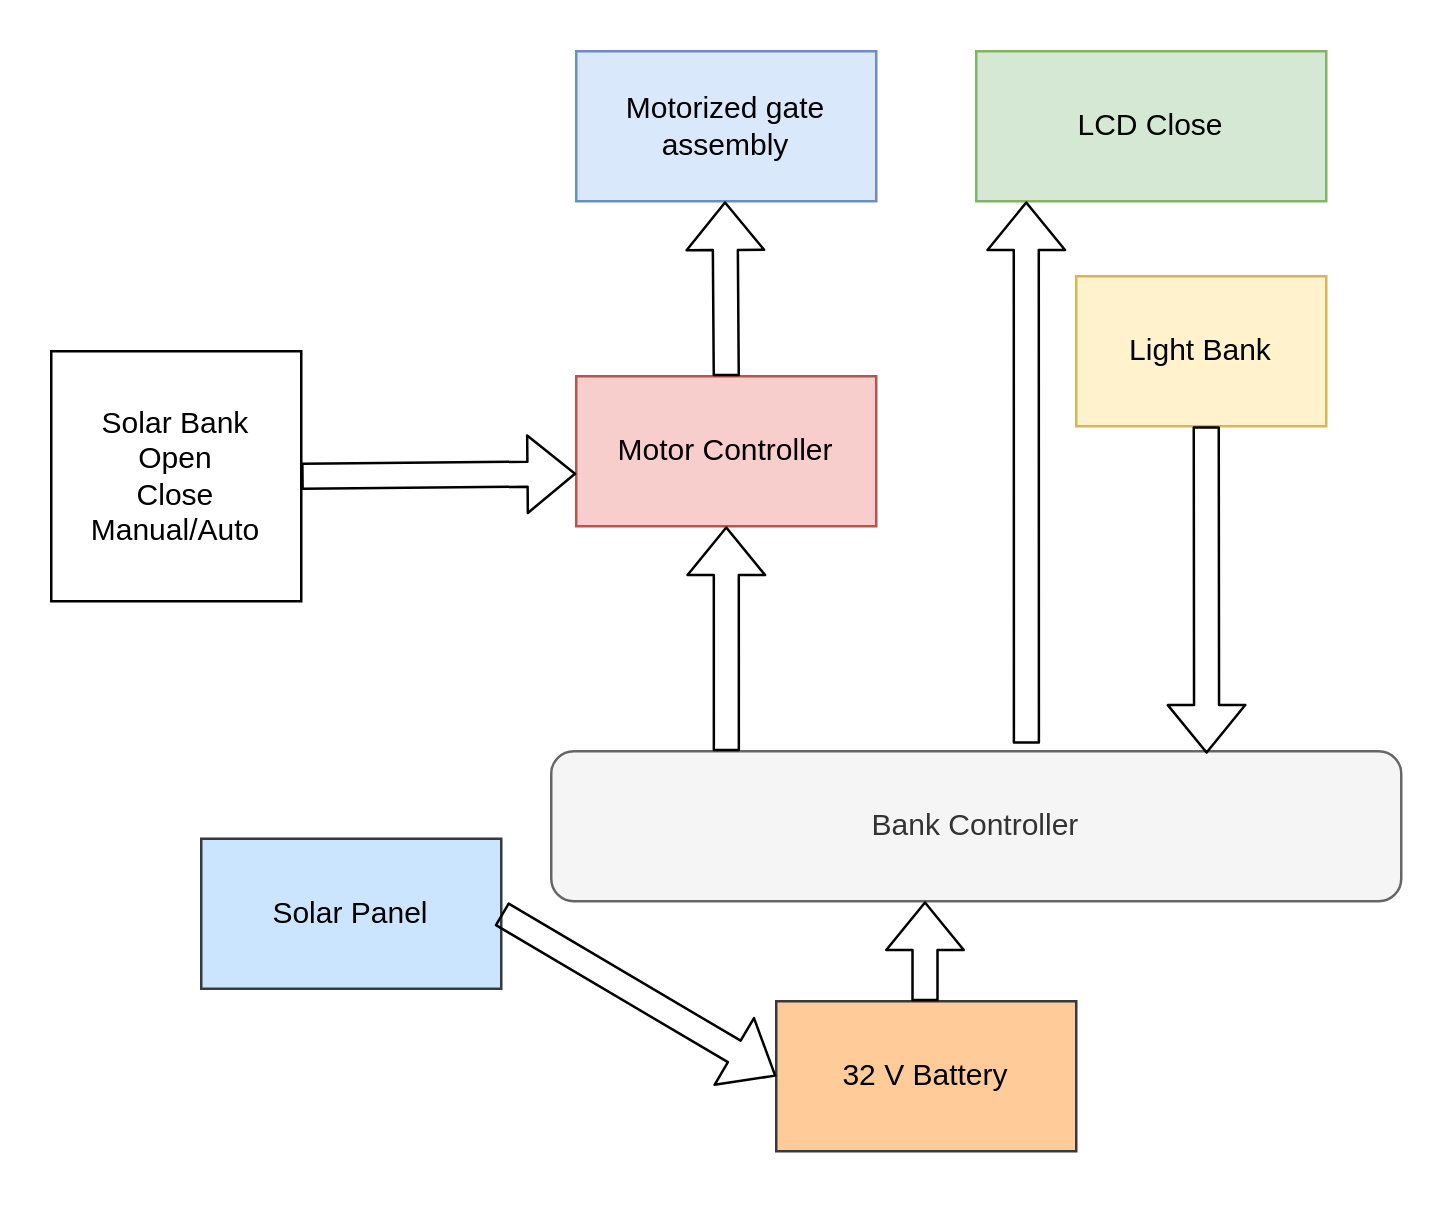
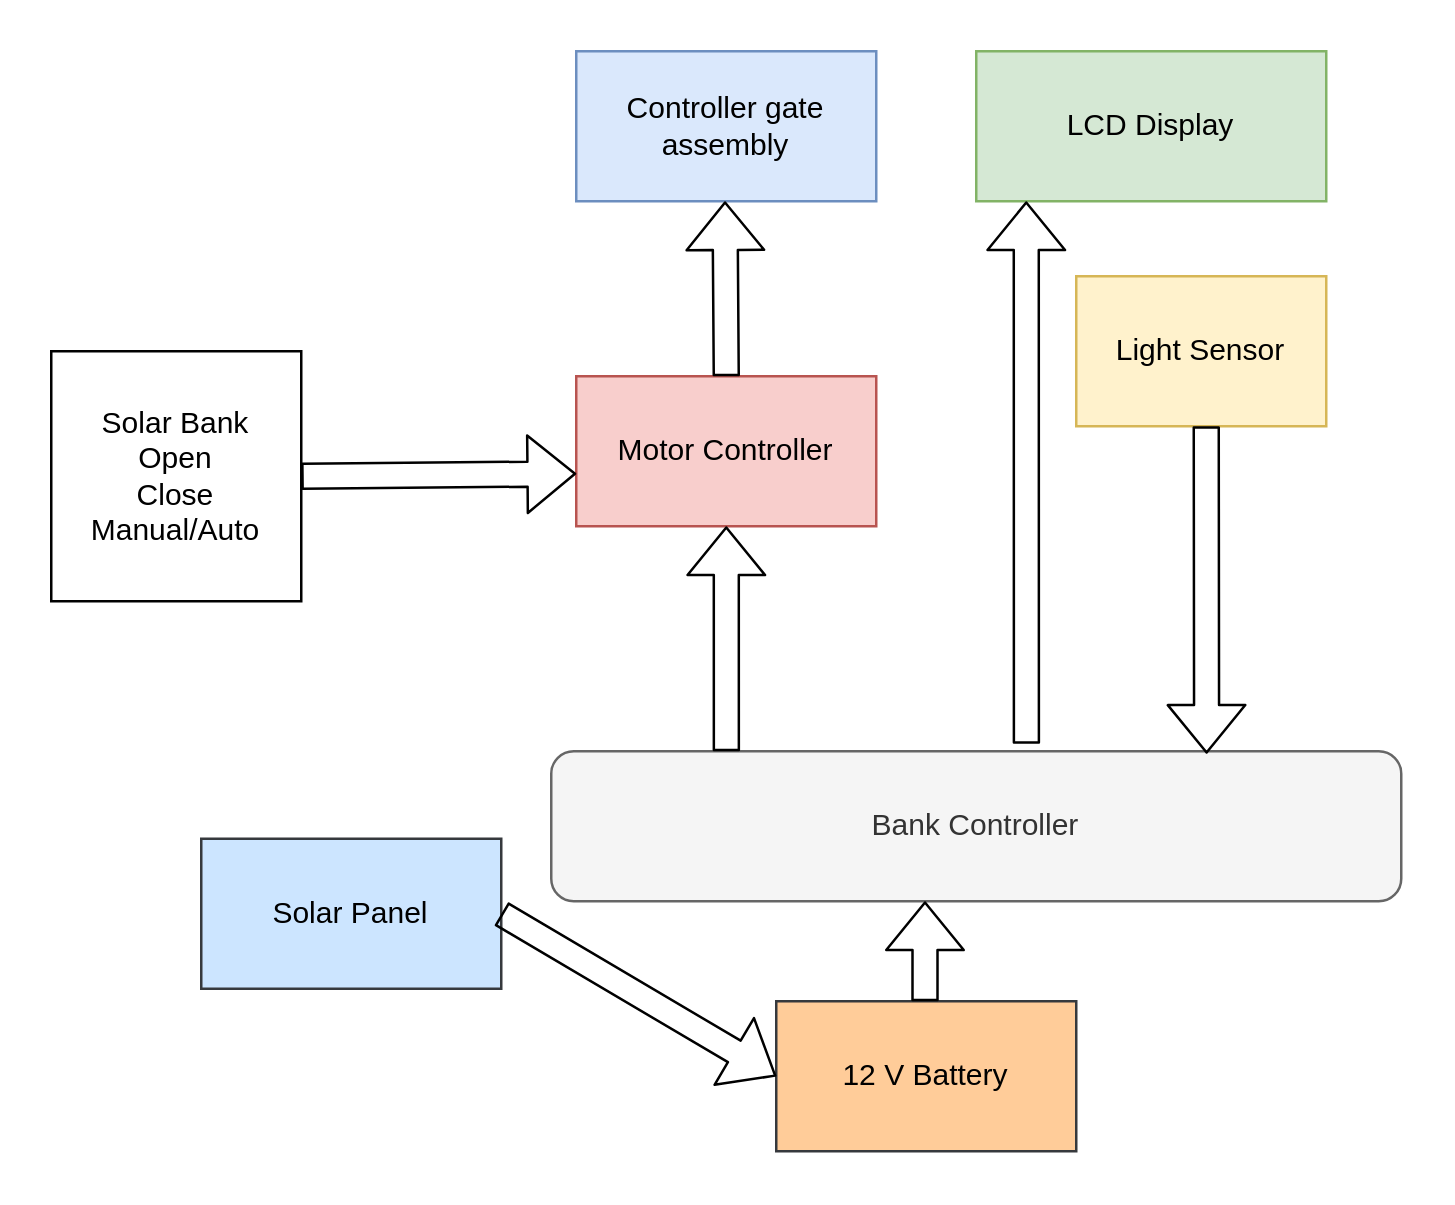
(726, 126) -> (726, 126)
(1151, 126) -> (1151, 126)
(1201, 351) -> (1201, 351)
(926, 1076) -> (926, 1076)
